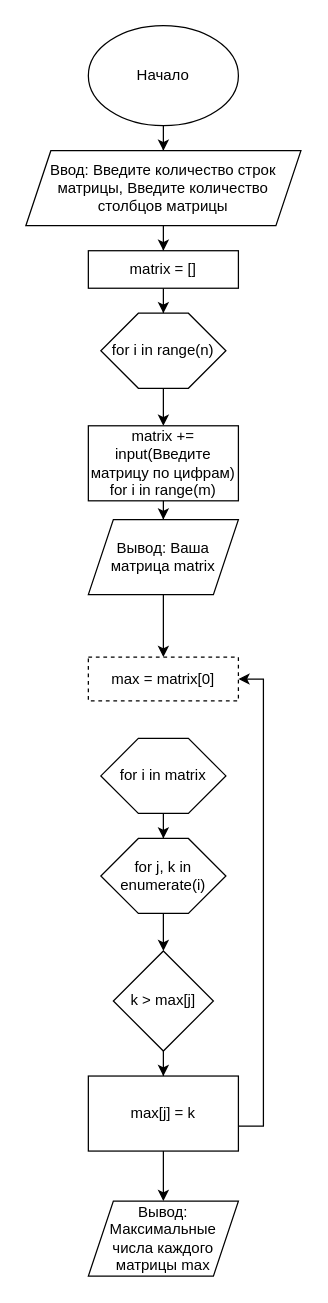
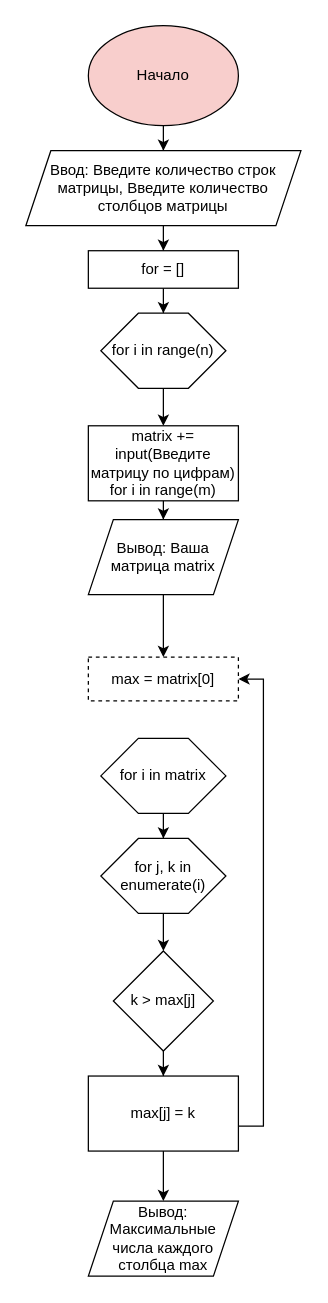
(163, 76) -> (163, 76)
(163, 269) -> (163, 269)
(163, 1238) -> (163, 1238)
